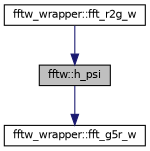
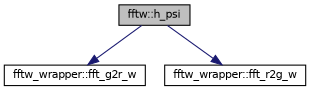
(75, 40) -> (190, 42)
(75, 136) -> (75, 75)
